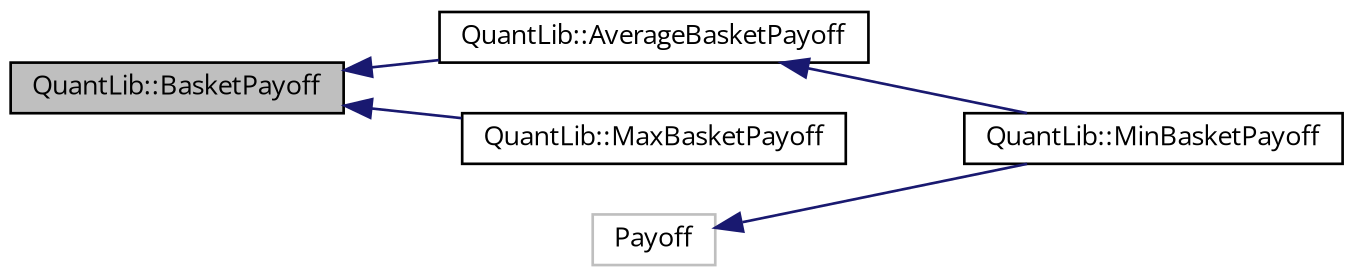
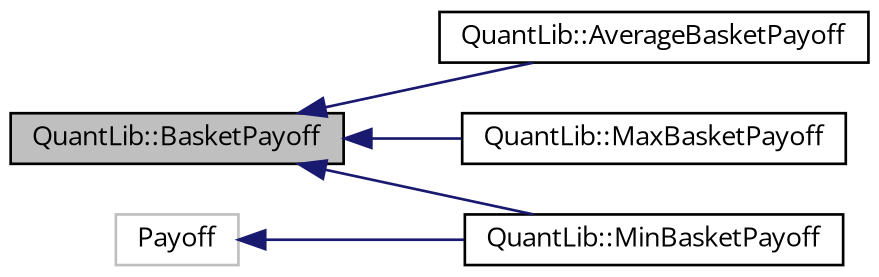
(917, 91) -> (429, 192)
